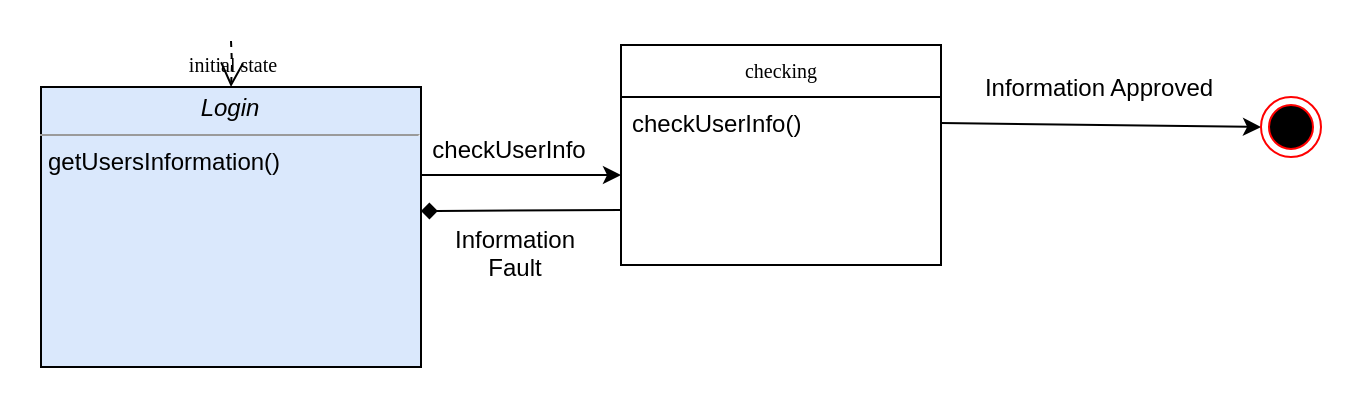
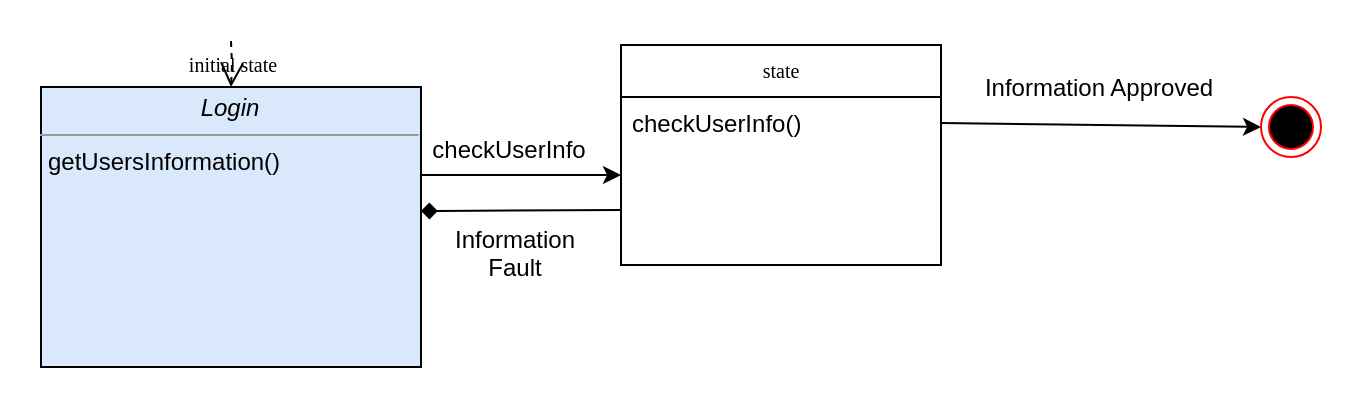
(782, 71) -> (782, 71)
